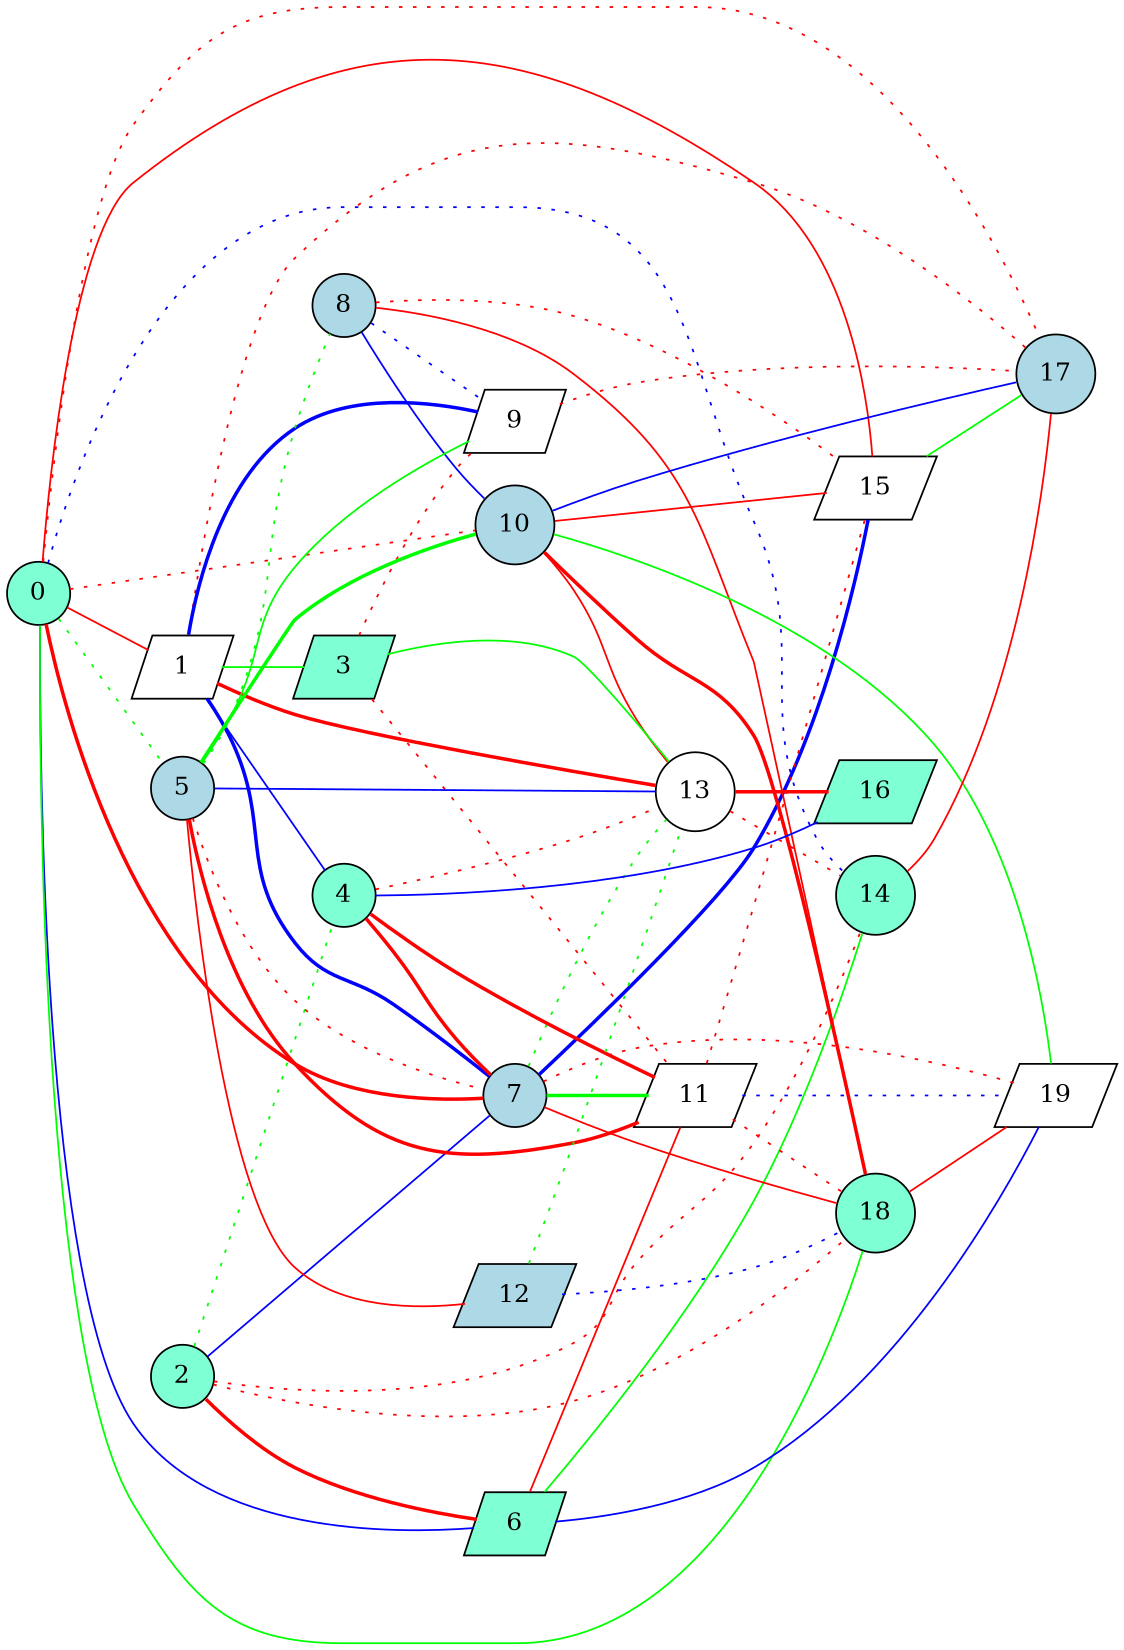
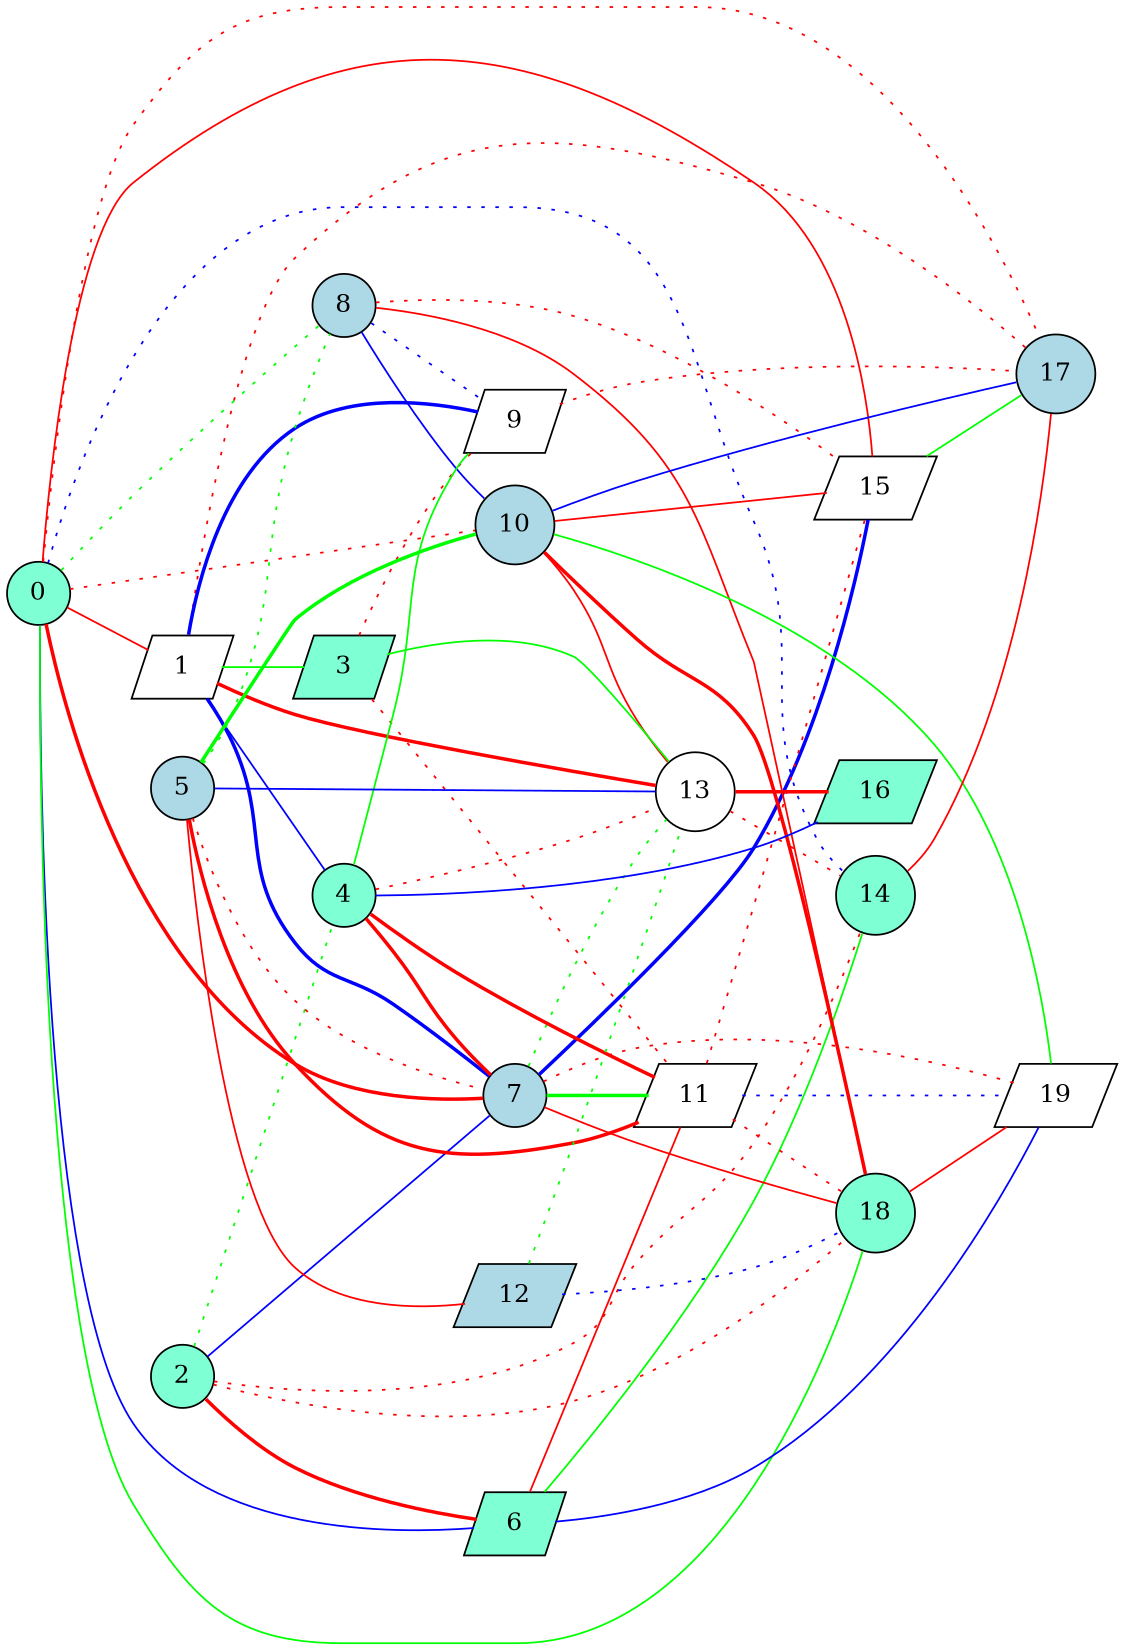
(294, 568) -> (403, 666)
(111, 691) -> (187, 444)
